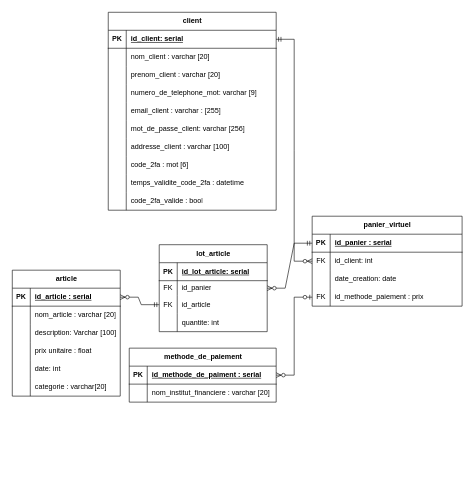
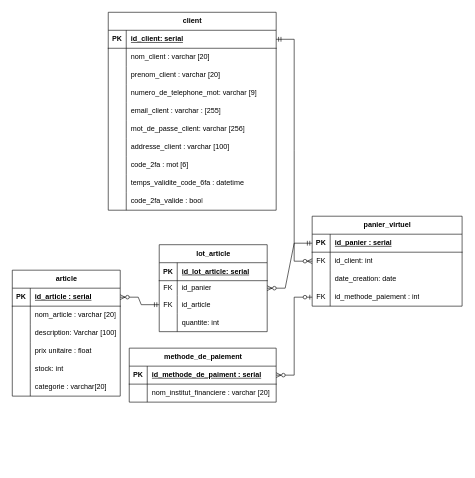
(193, 183) -> (193, 183)
(382, 297) -> (380, 297)
(50, 369) -> (52, 369)
